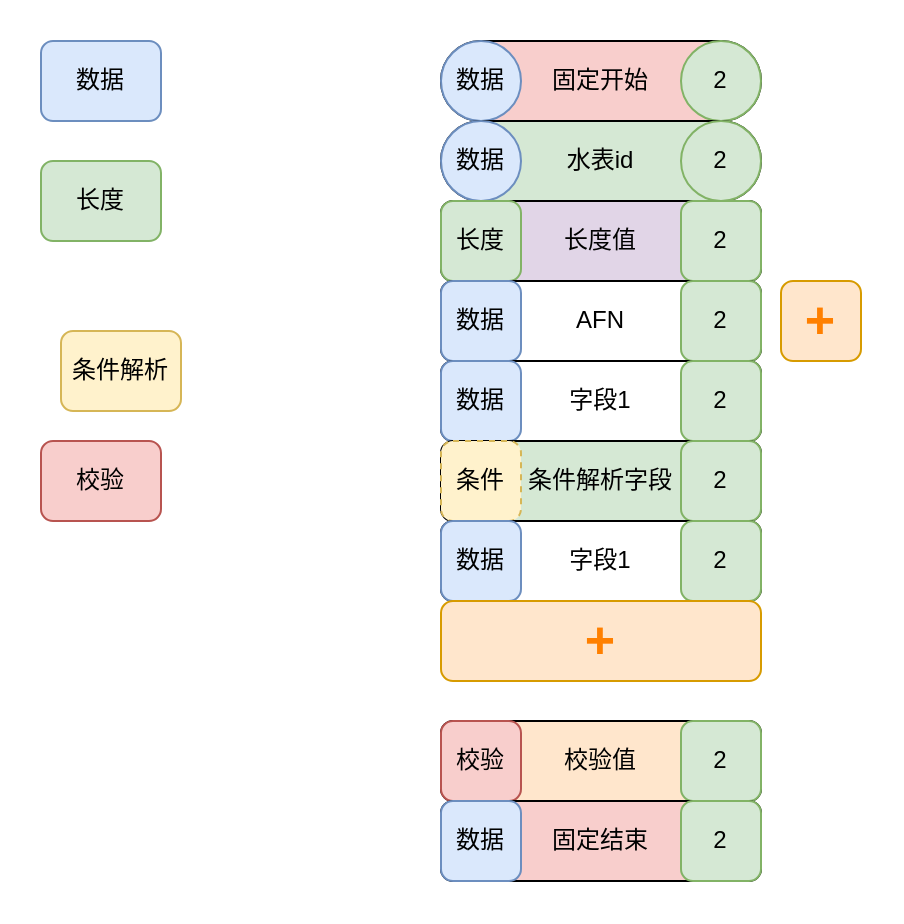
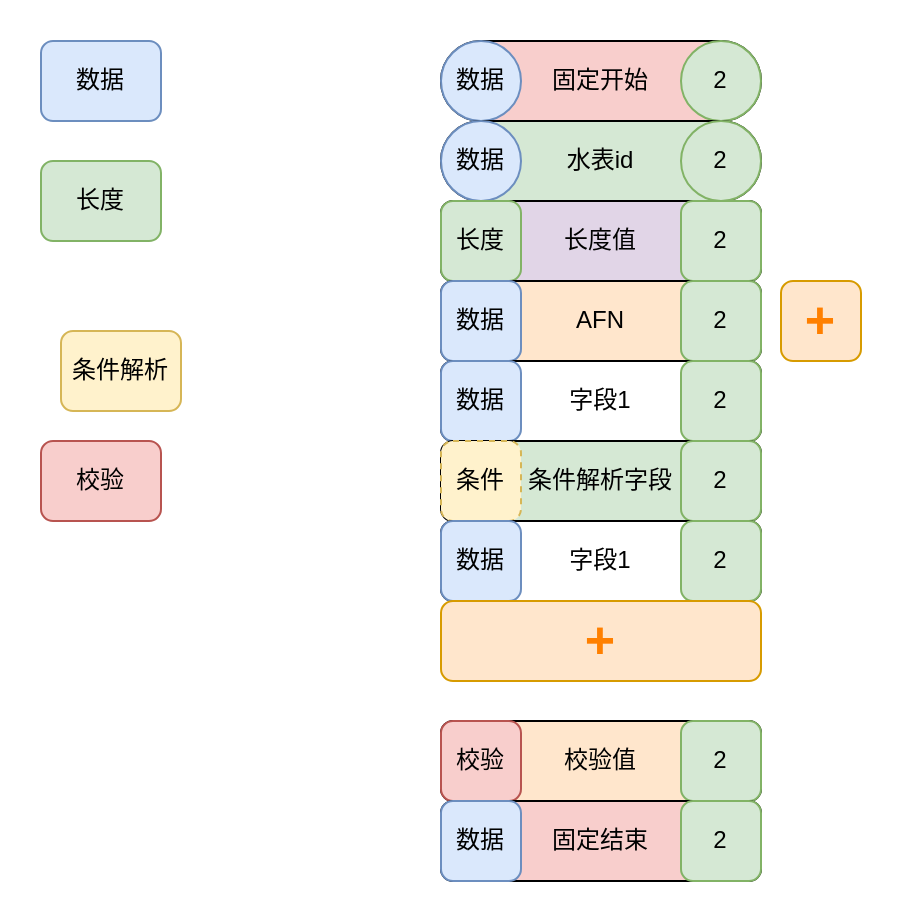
(601, 321) -> (601, 321)
